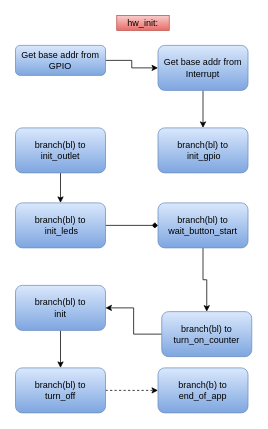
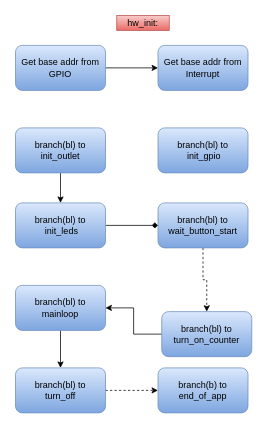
(60, 60) -> (60, 68)
(203, 121) -> none
(203, 279) -> (203, 279)
(60, 308) -> (60, 308)
